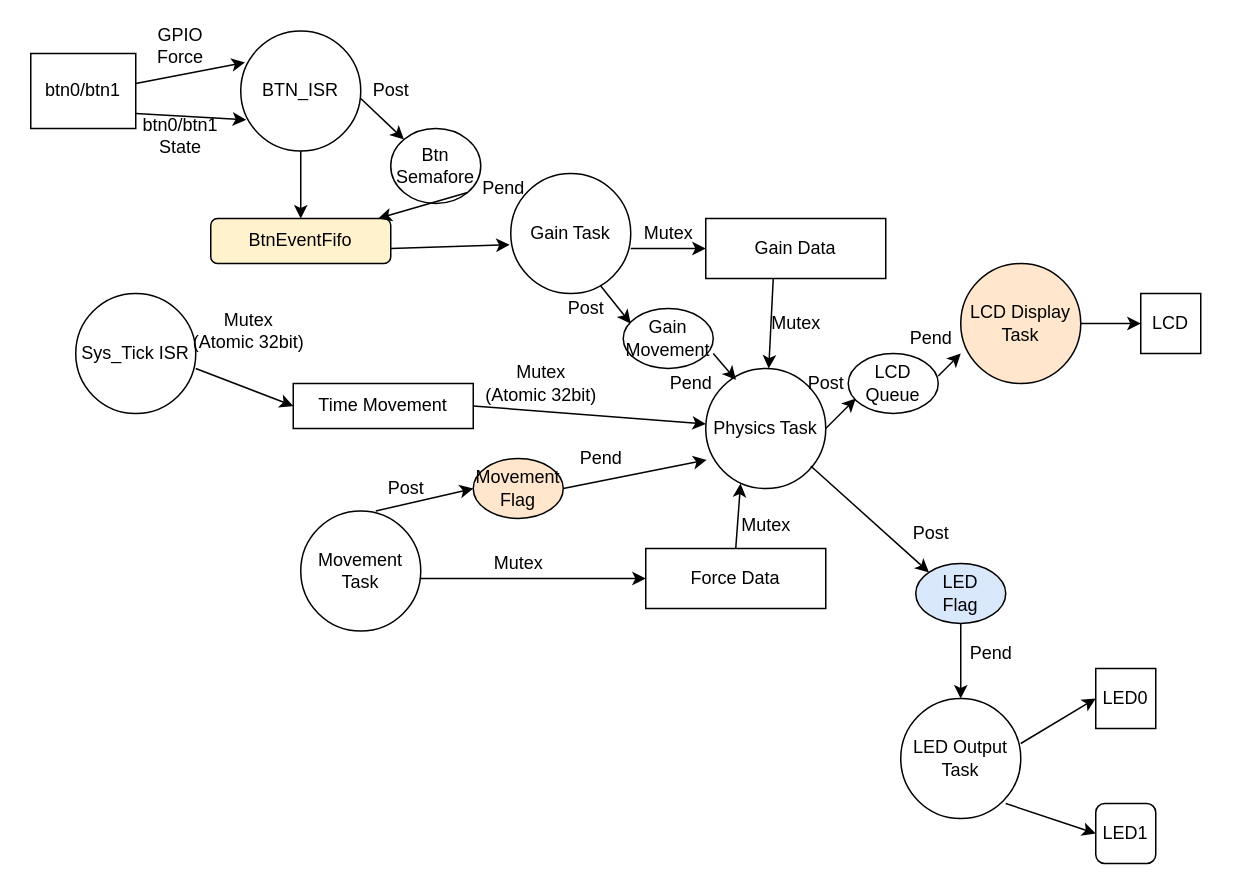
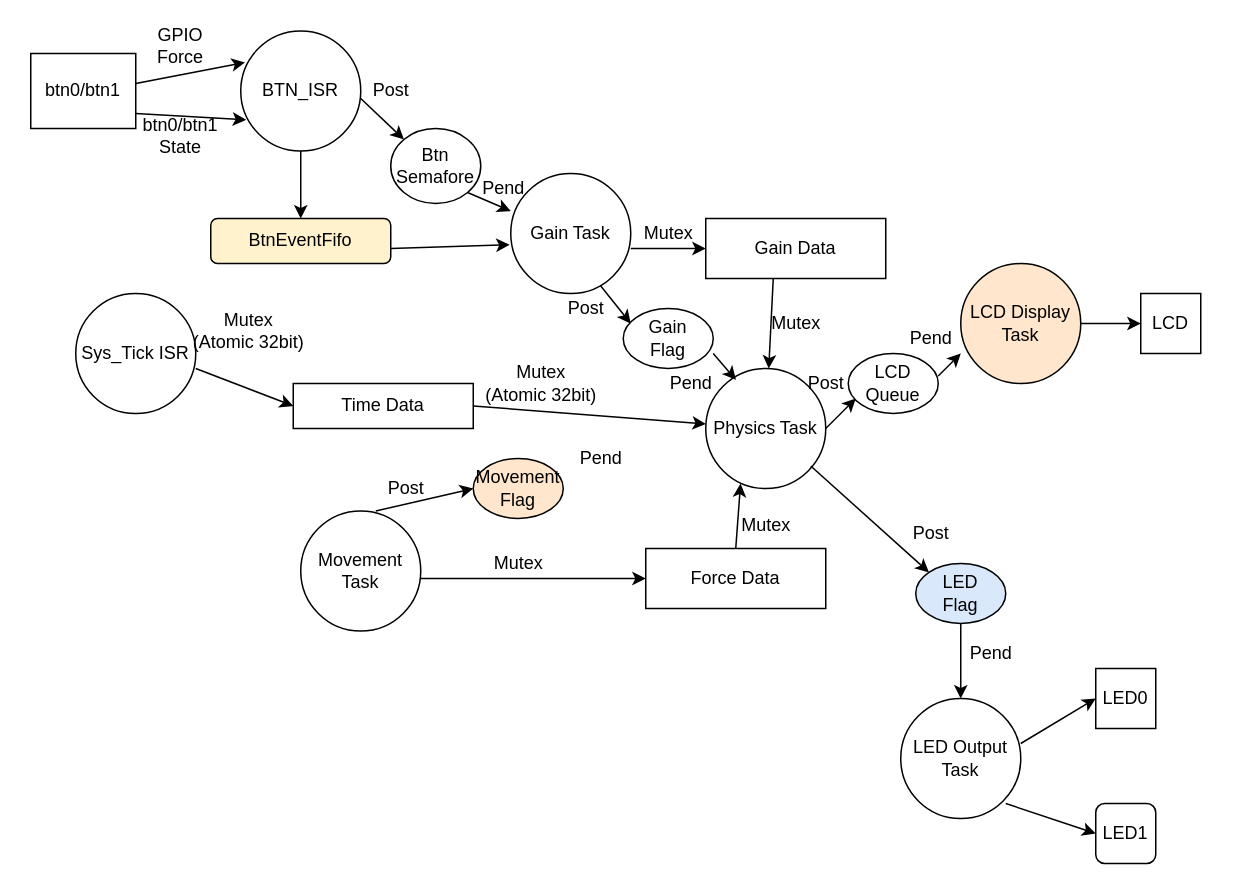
(428, 204) -> (484, 199)
(668, 338) -> (668, 338)
(383, 406) -> (383, 406)
(630, 475) -> none
